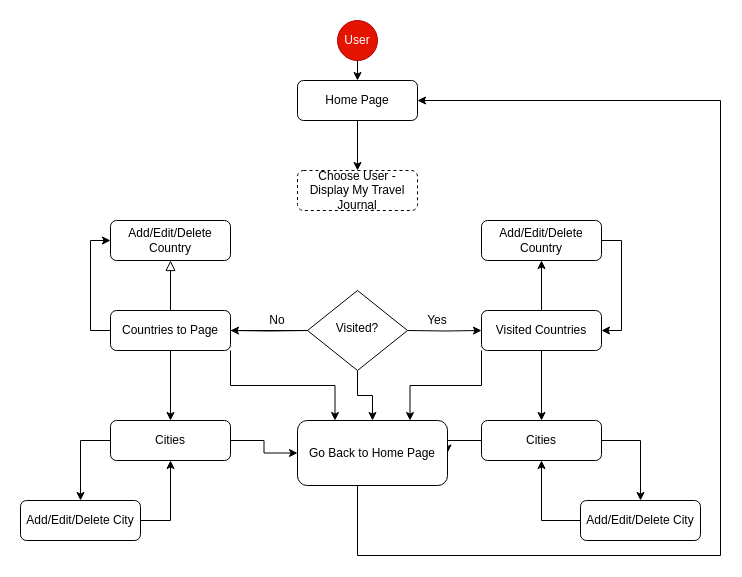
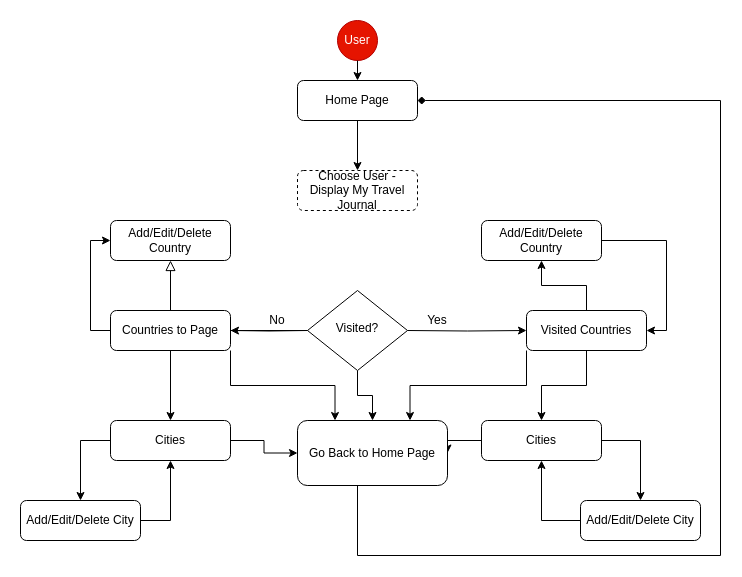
(425, 101) -> (426, 101)
(542, 331) -> (587, 331)
